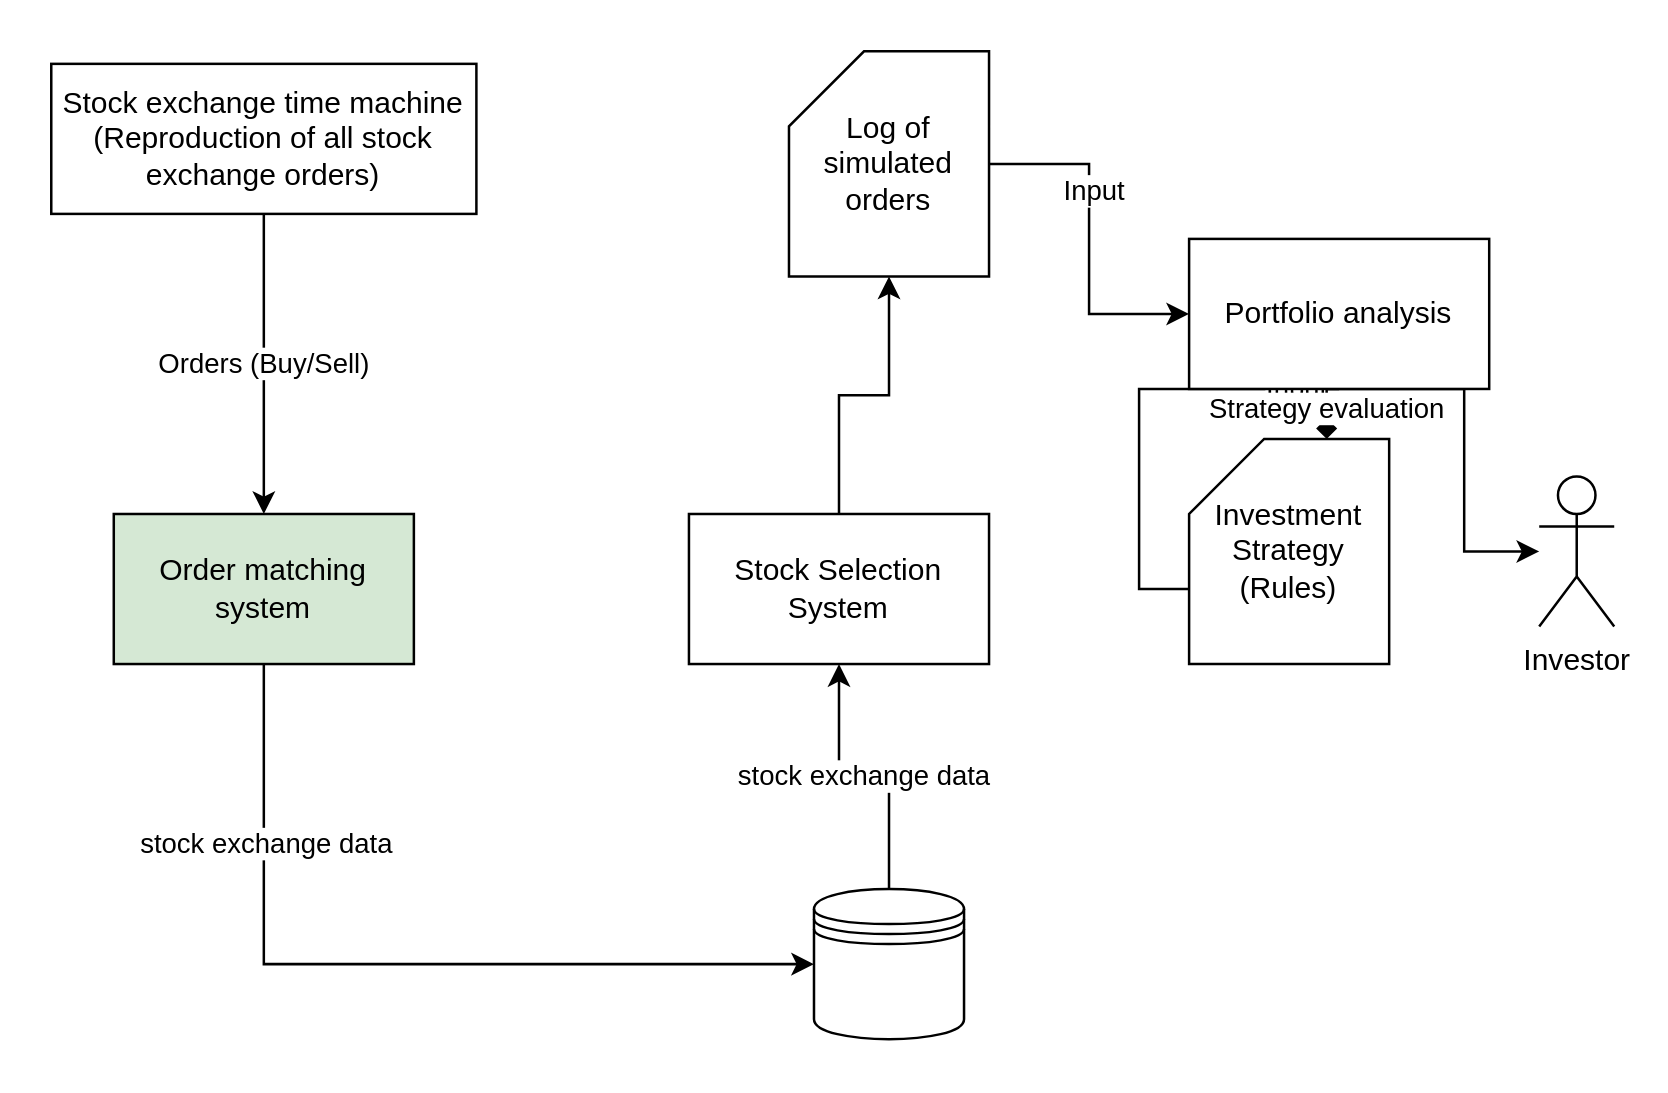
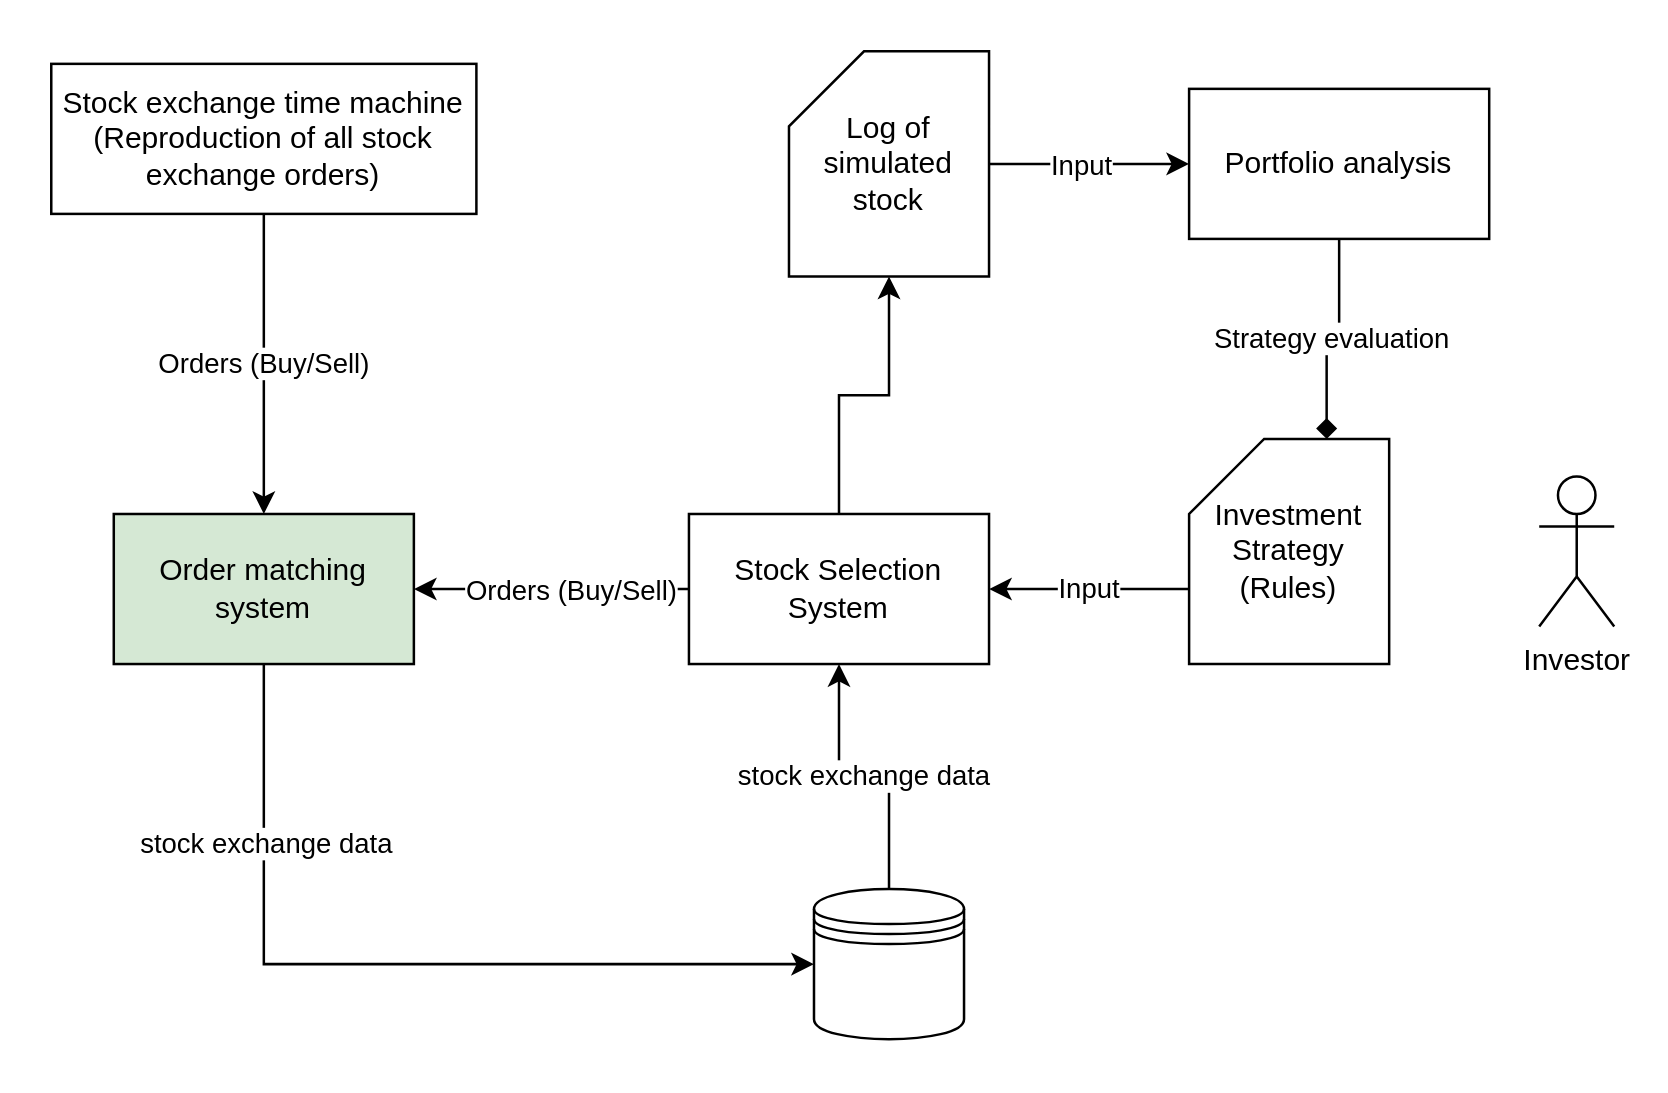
(889, 164) -> (889, 164)
(1339, 314) -> (1339, 164)
(1139, 399) -> (1072, 589)
none -> (624, 589)
